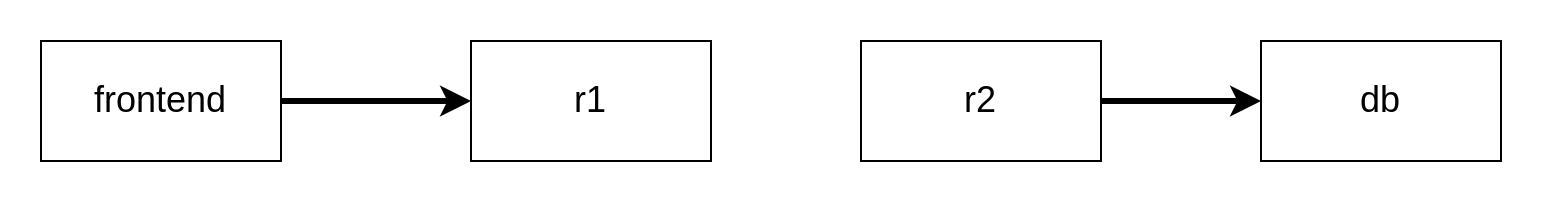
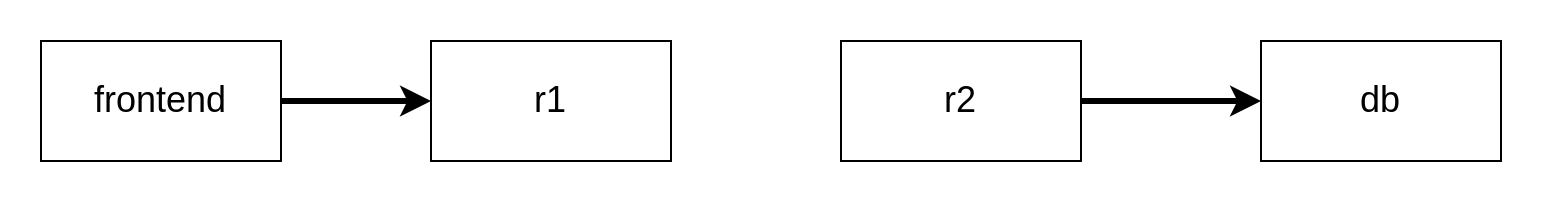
(591, 101) -> (551, 101)
(981, 101) -> (961, 101)
